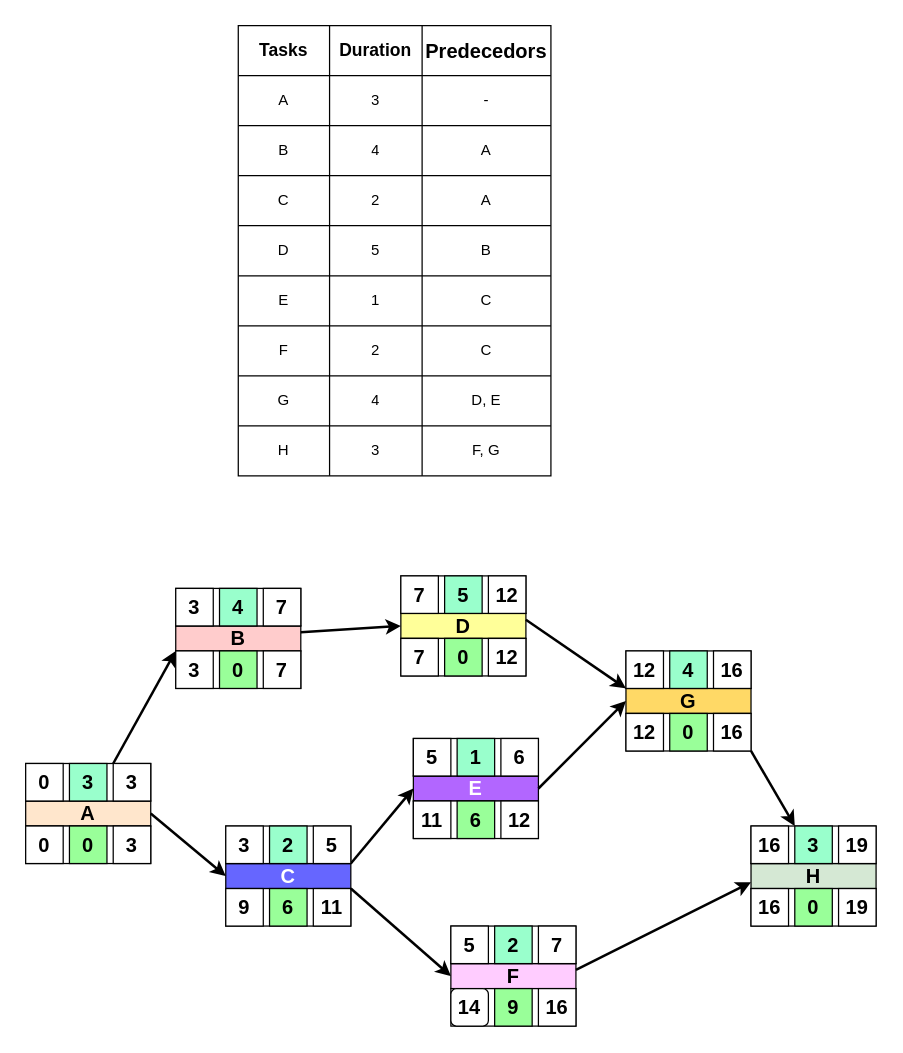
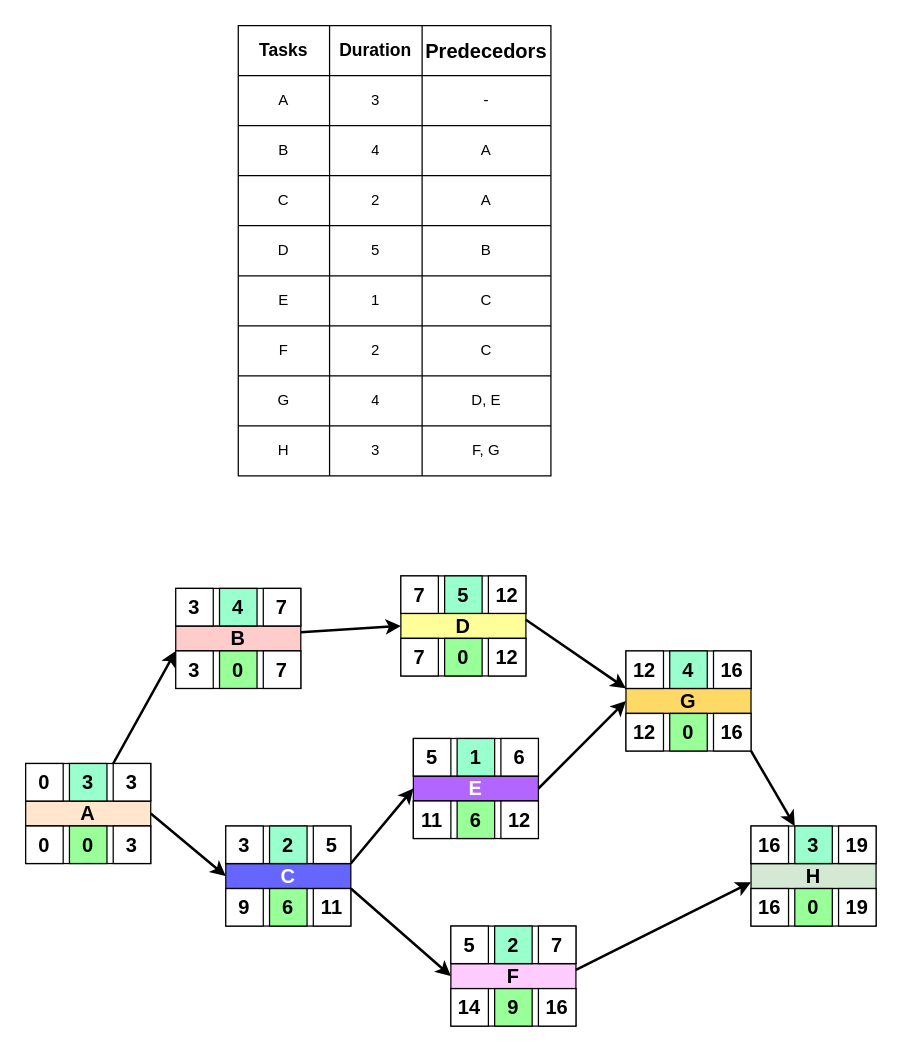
(469, 1007) -> (469, 1007)
